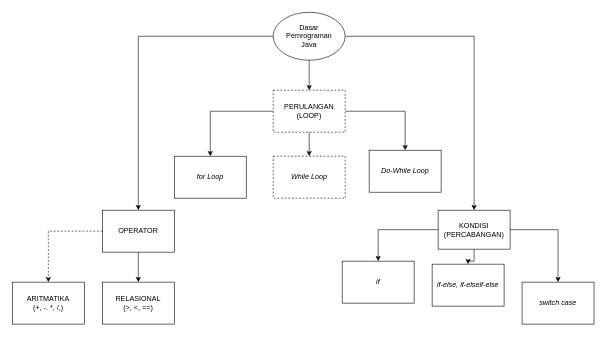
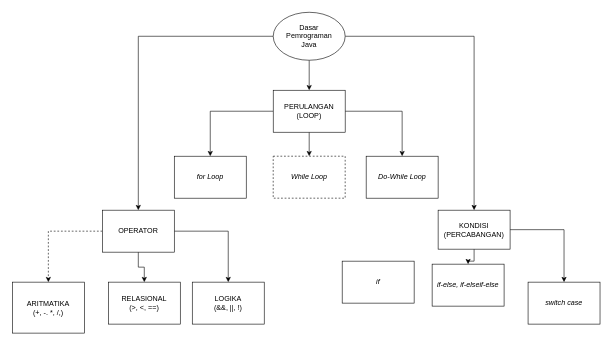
(309, 111) -> (309, 111)
(405, 171) -> (402, 177)
(408, 230) -> none
none -> (228, 276)
(48, 303) -> (48, 308)
(138, 303) -> (144, 303)
none -> (228, 303)
(558, 303) -> (564, 303)
